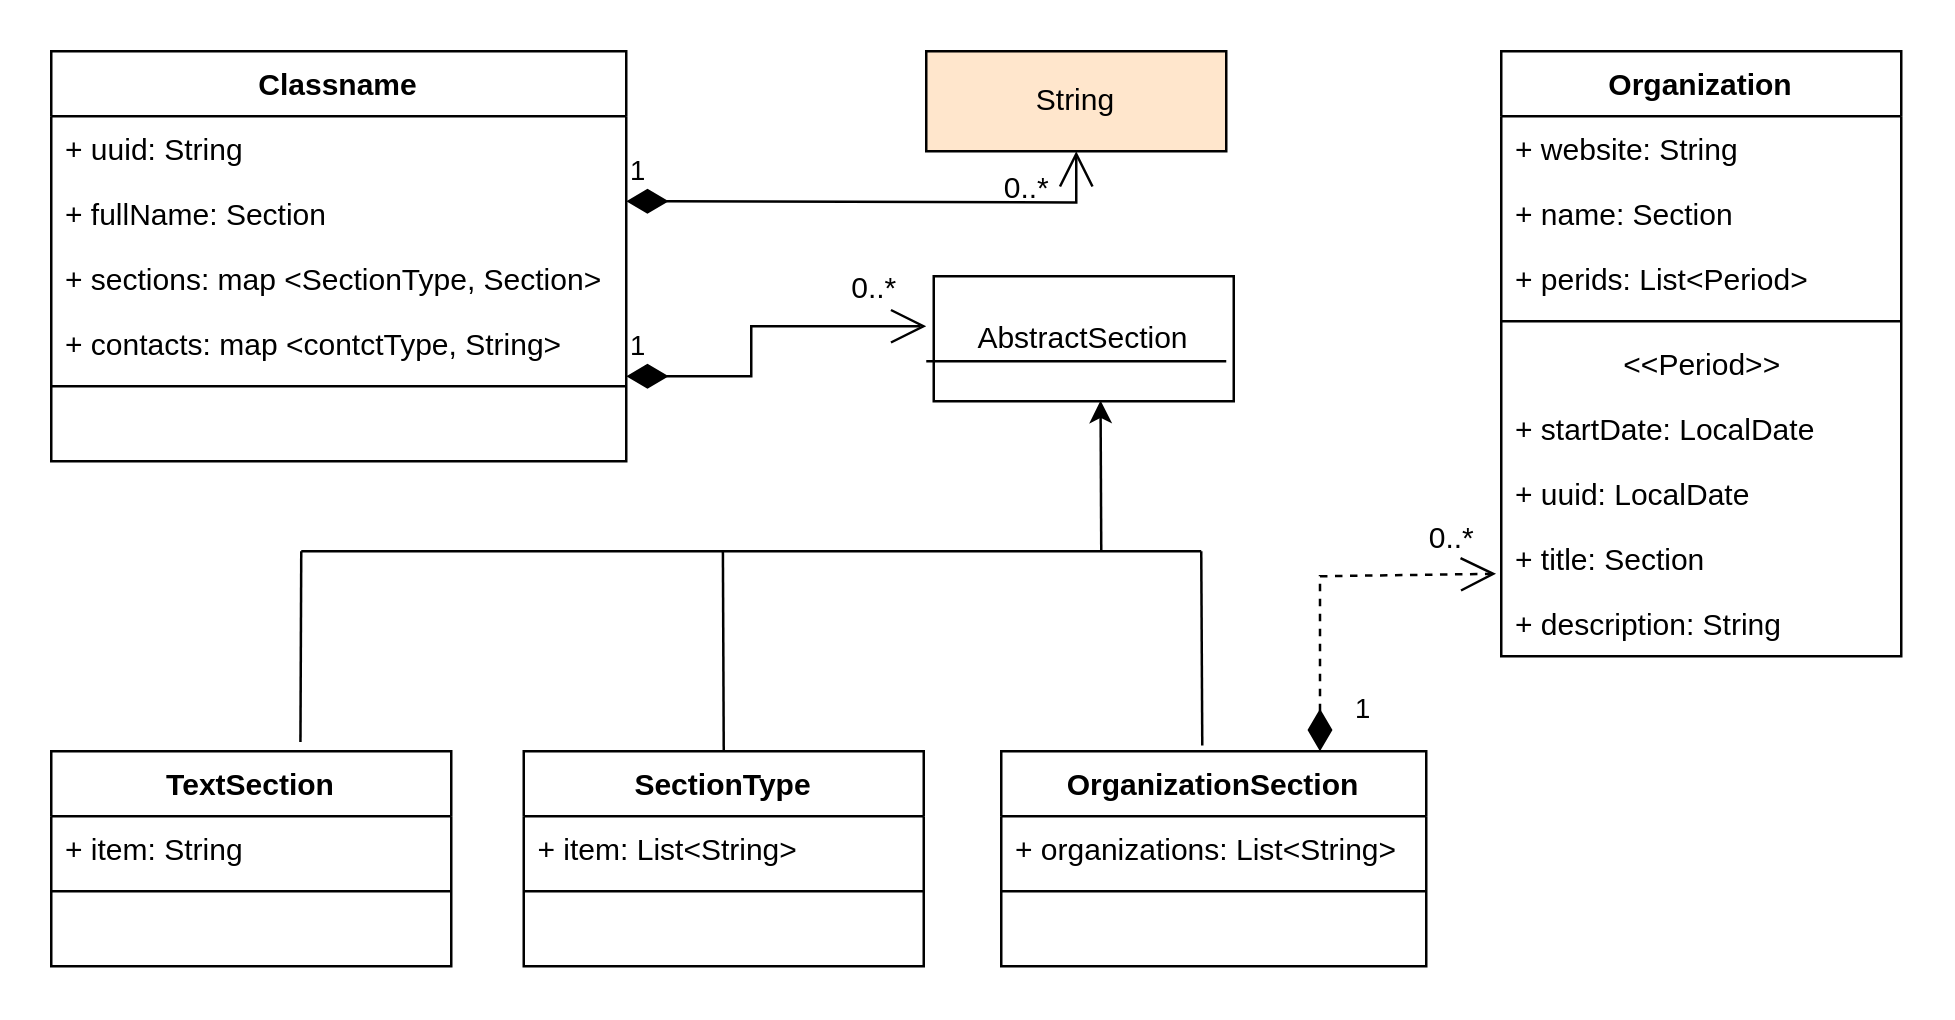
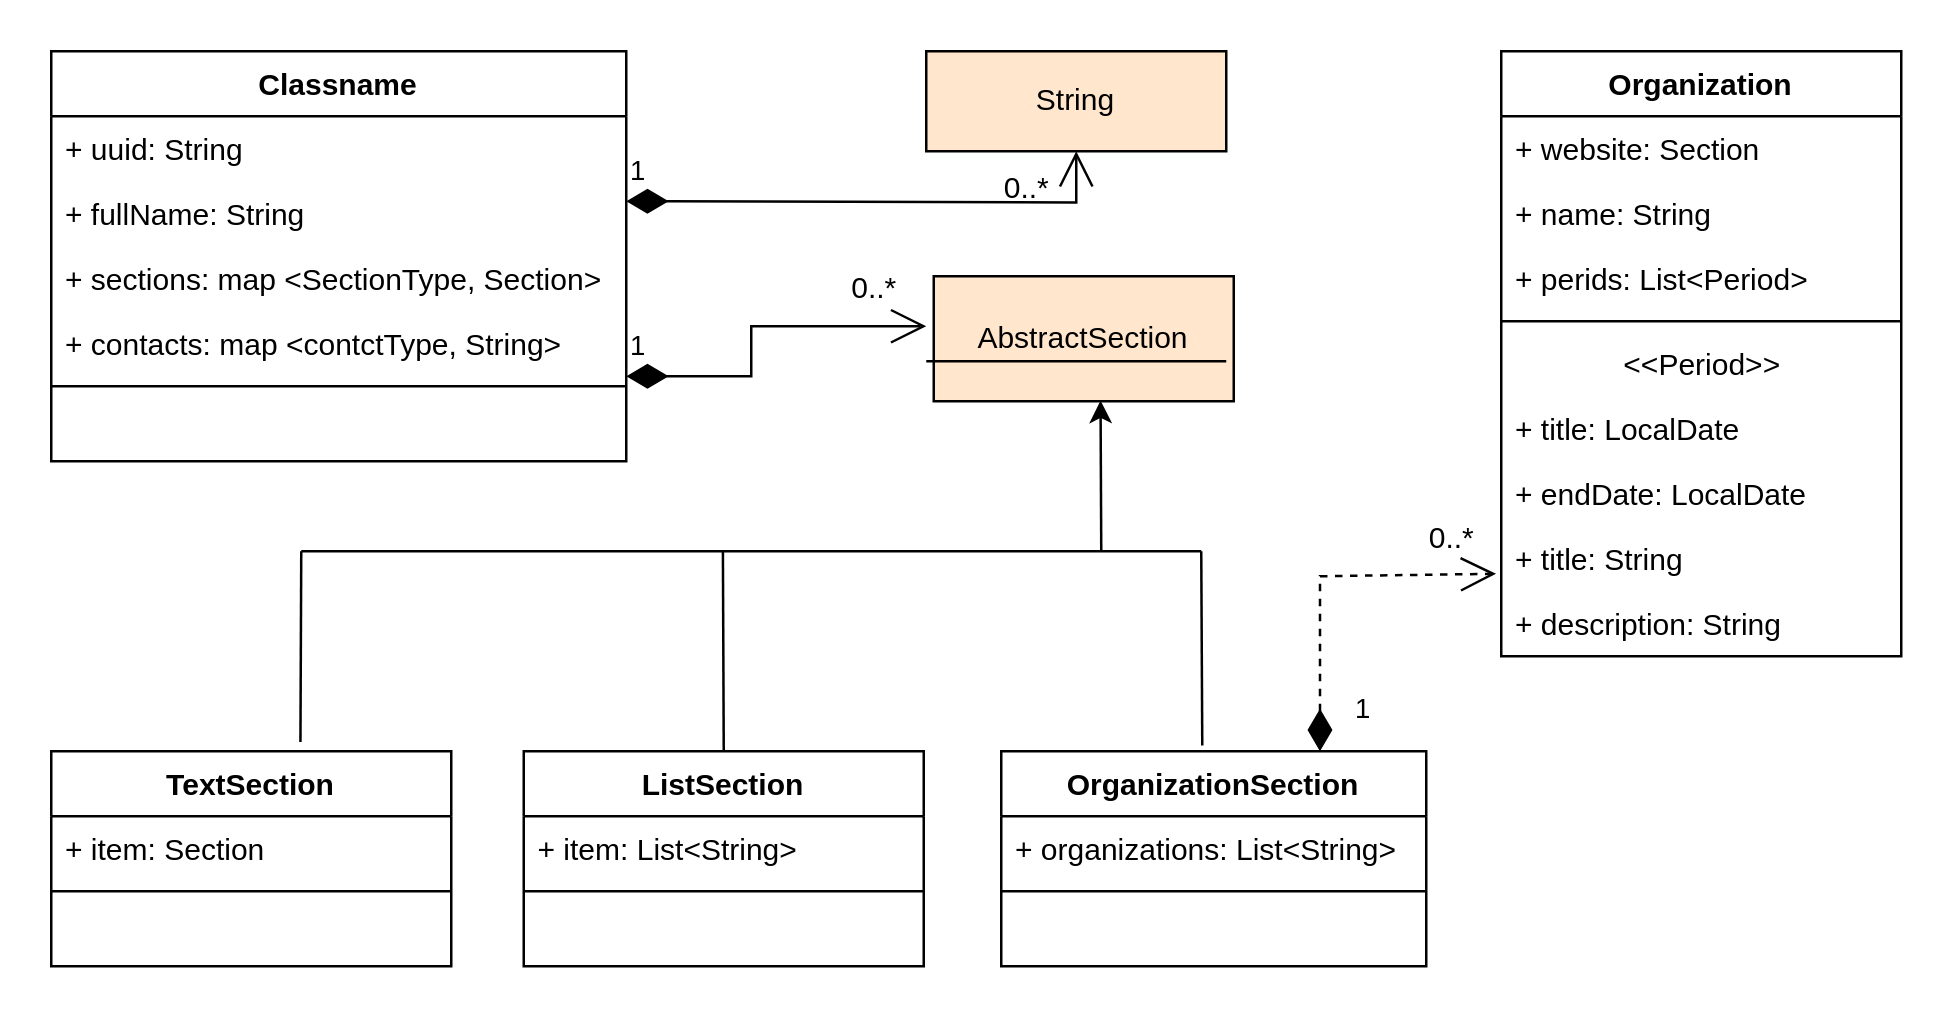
(1638, 150) -> (1647, 150)
(201, 215) -> (193, 215)
(1625, 215) -> (1617, 215)
(1084, 339) -> (1084, 339)
(1684, 430) -> (1643, 430)
(1638, 495) -> (1667, 495)
(1626, 560) -> (1618, 560)
(723, 785) -> (723, 785)
(163, 850) -> (172, 850)
